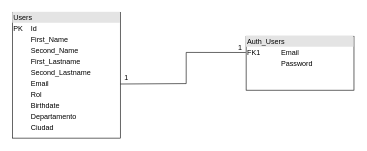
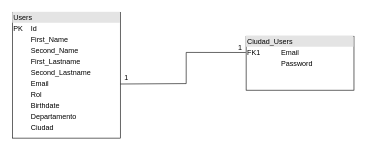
(266, 49) -> (270, 49)
